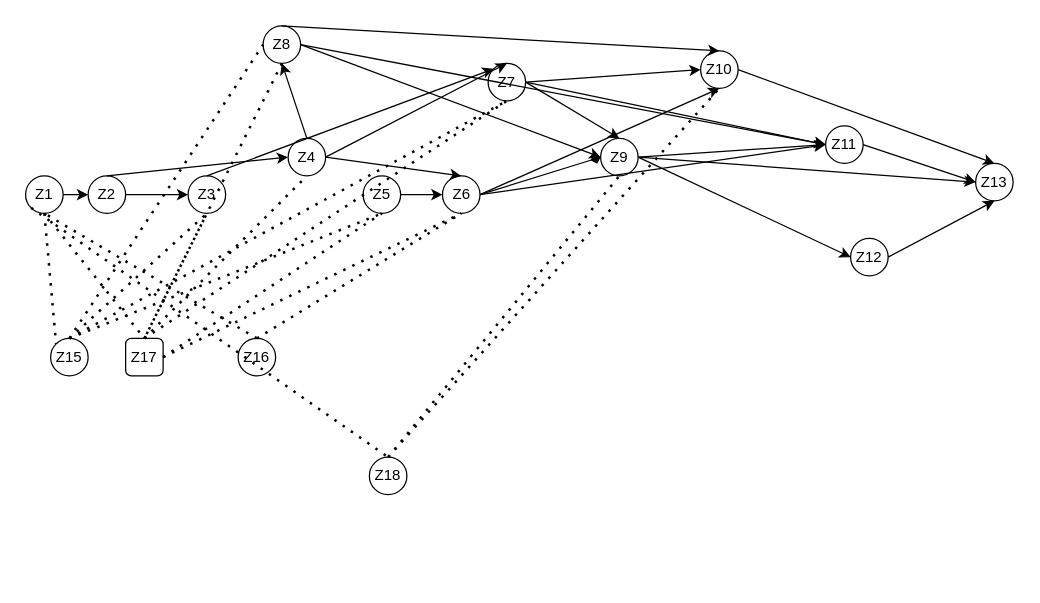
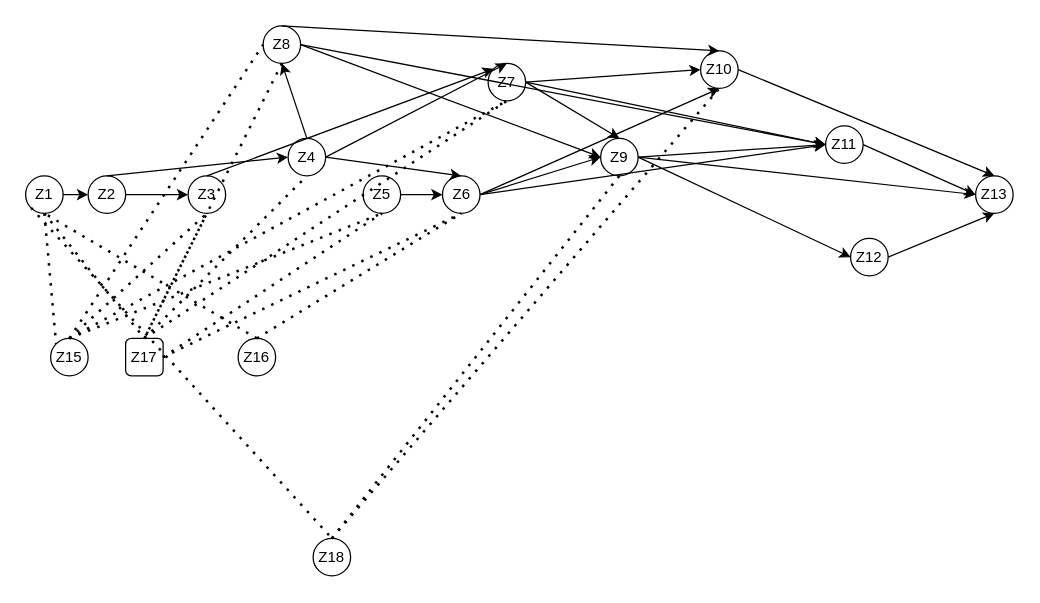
(590, 160) -> (591, 160)
(994, 182) -> (994, 194)
(388, 476) -> (332, 557)
